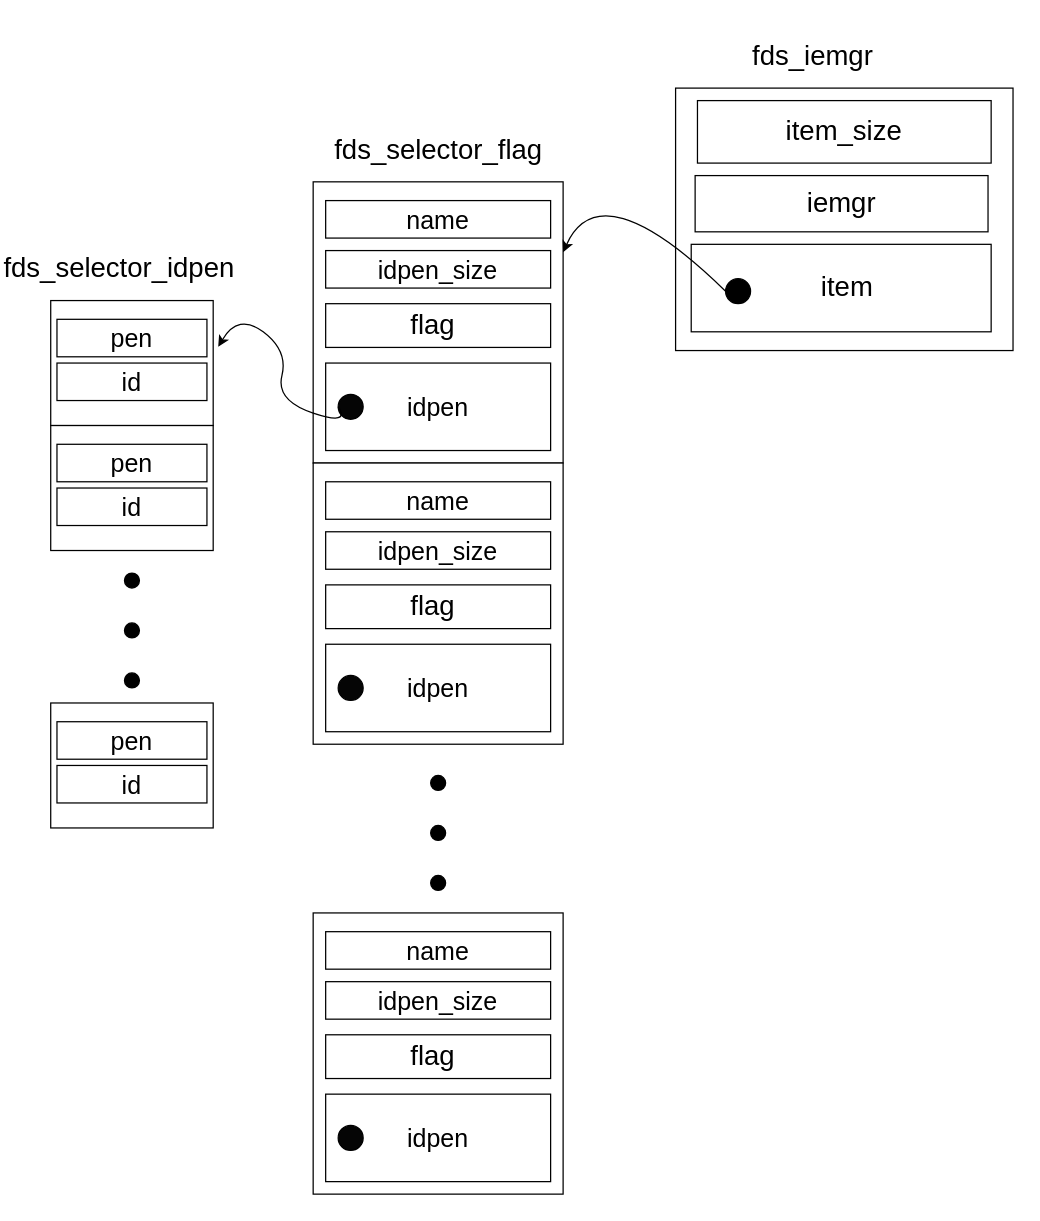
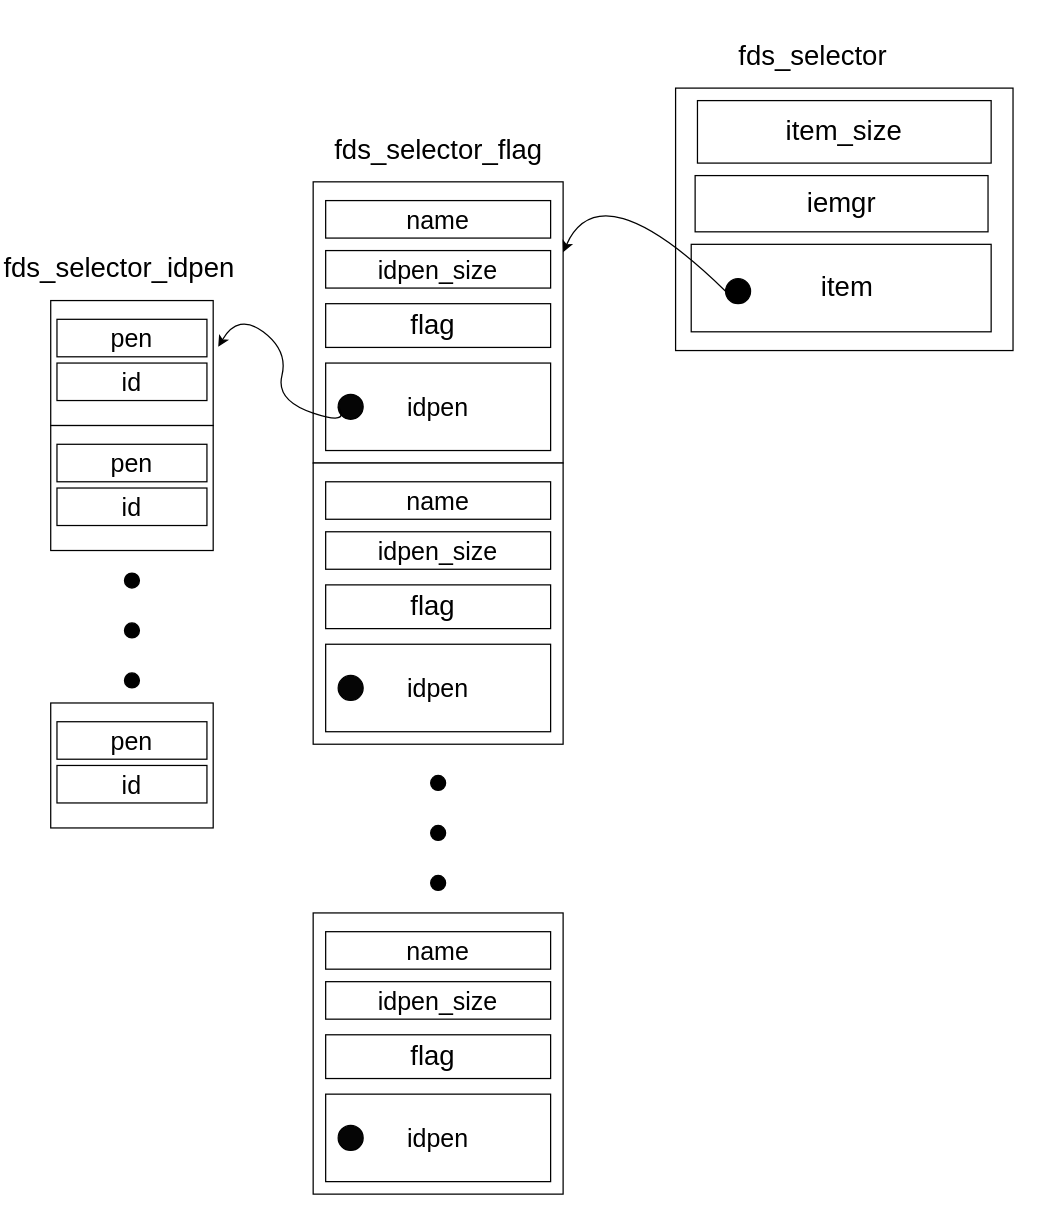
(813, 57) -> (813, 57)
